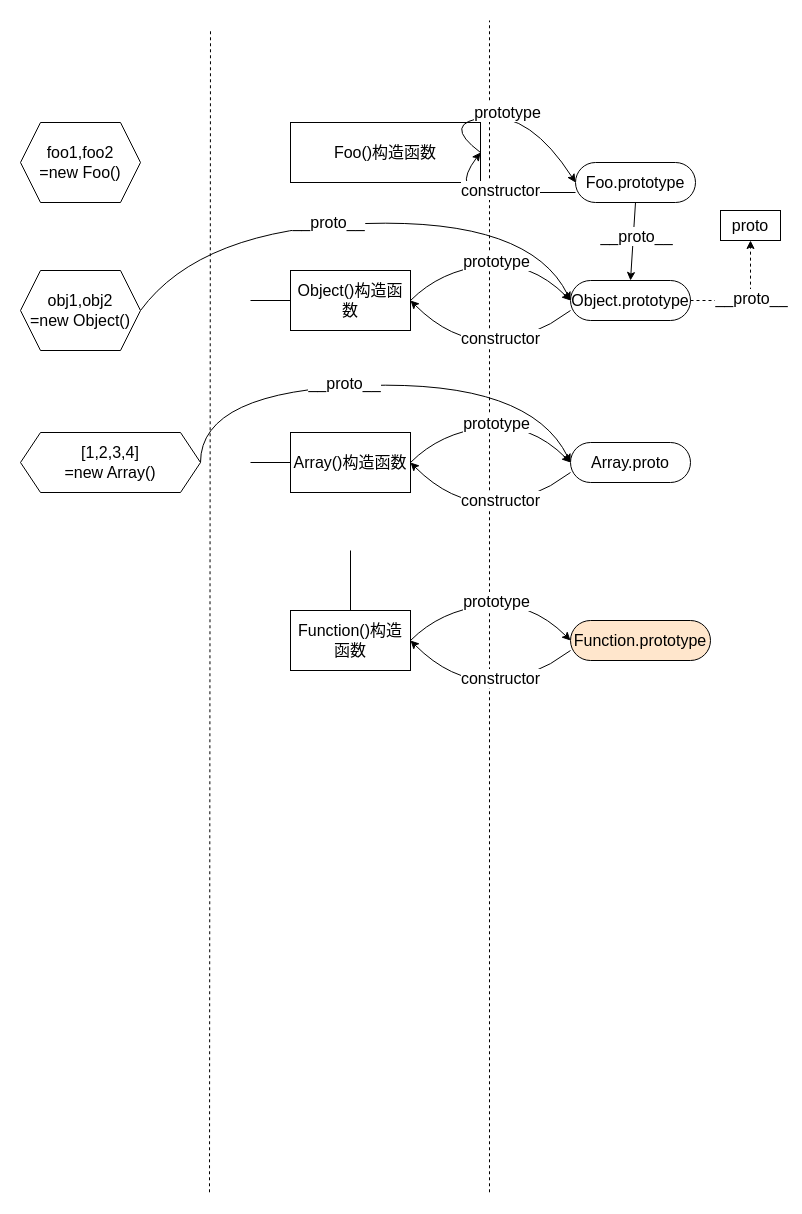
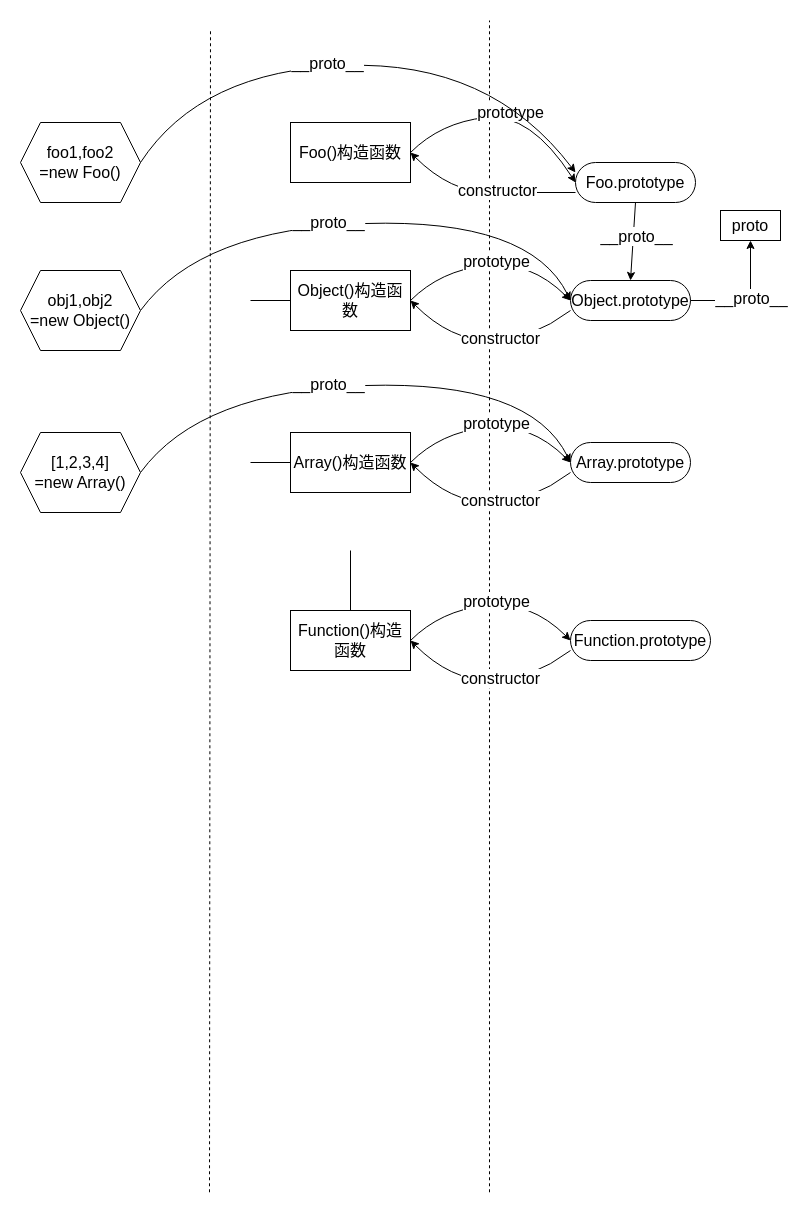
none -> (479, 91)
(386, 153) -> (351, 153)
(751, 268) -> (751, 268)
(111, 463) -> (81, 473)
(631, 463) -> (631, 463)
(641, 641) -> (641, 641)
